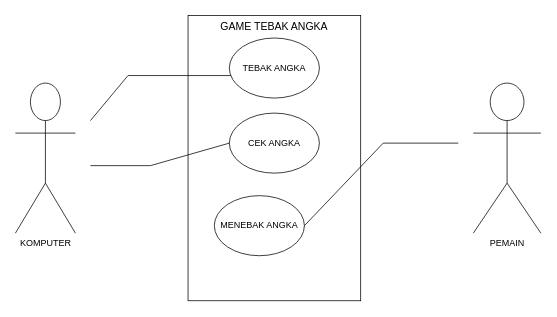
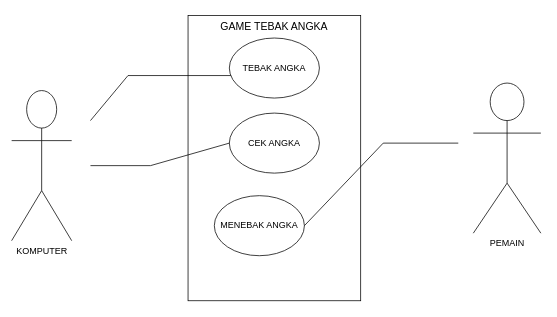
(45, 158) -> (42, 165)
